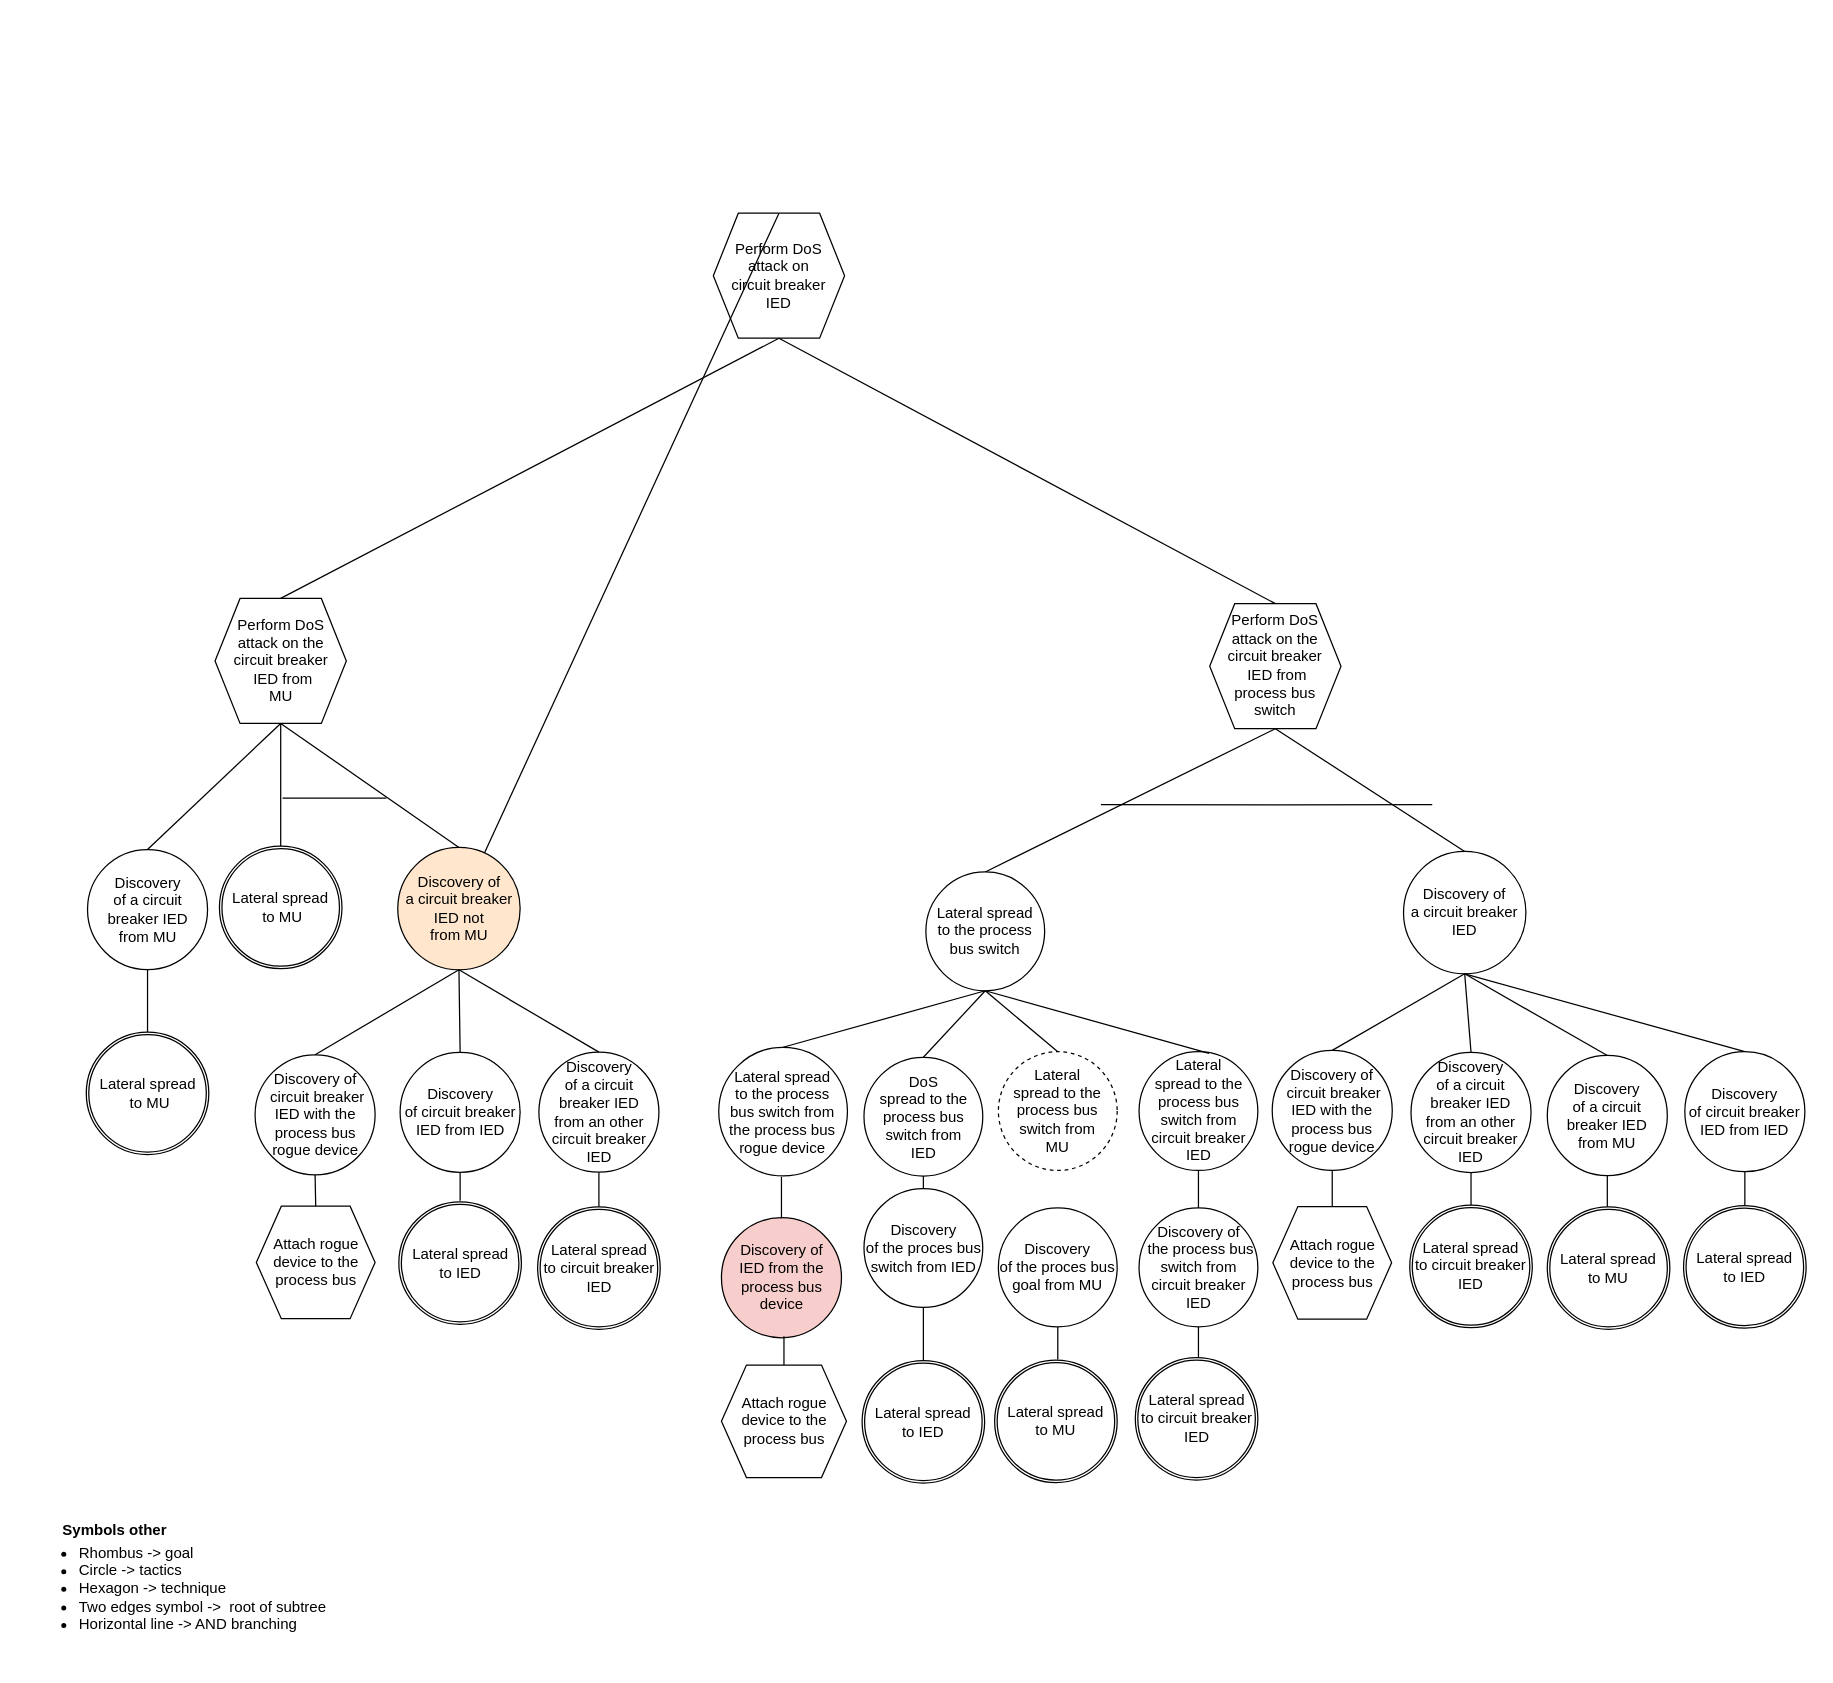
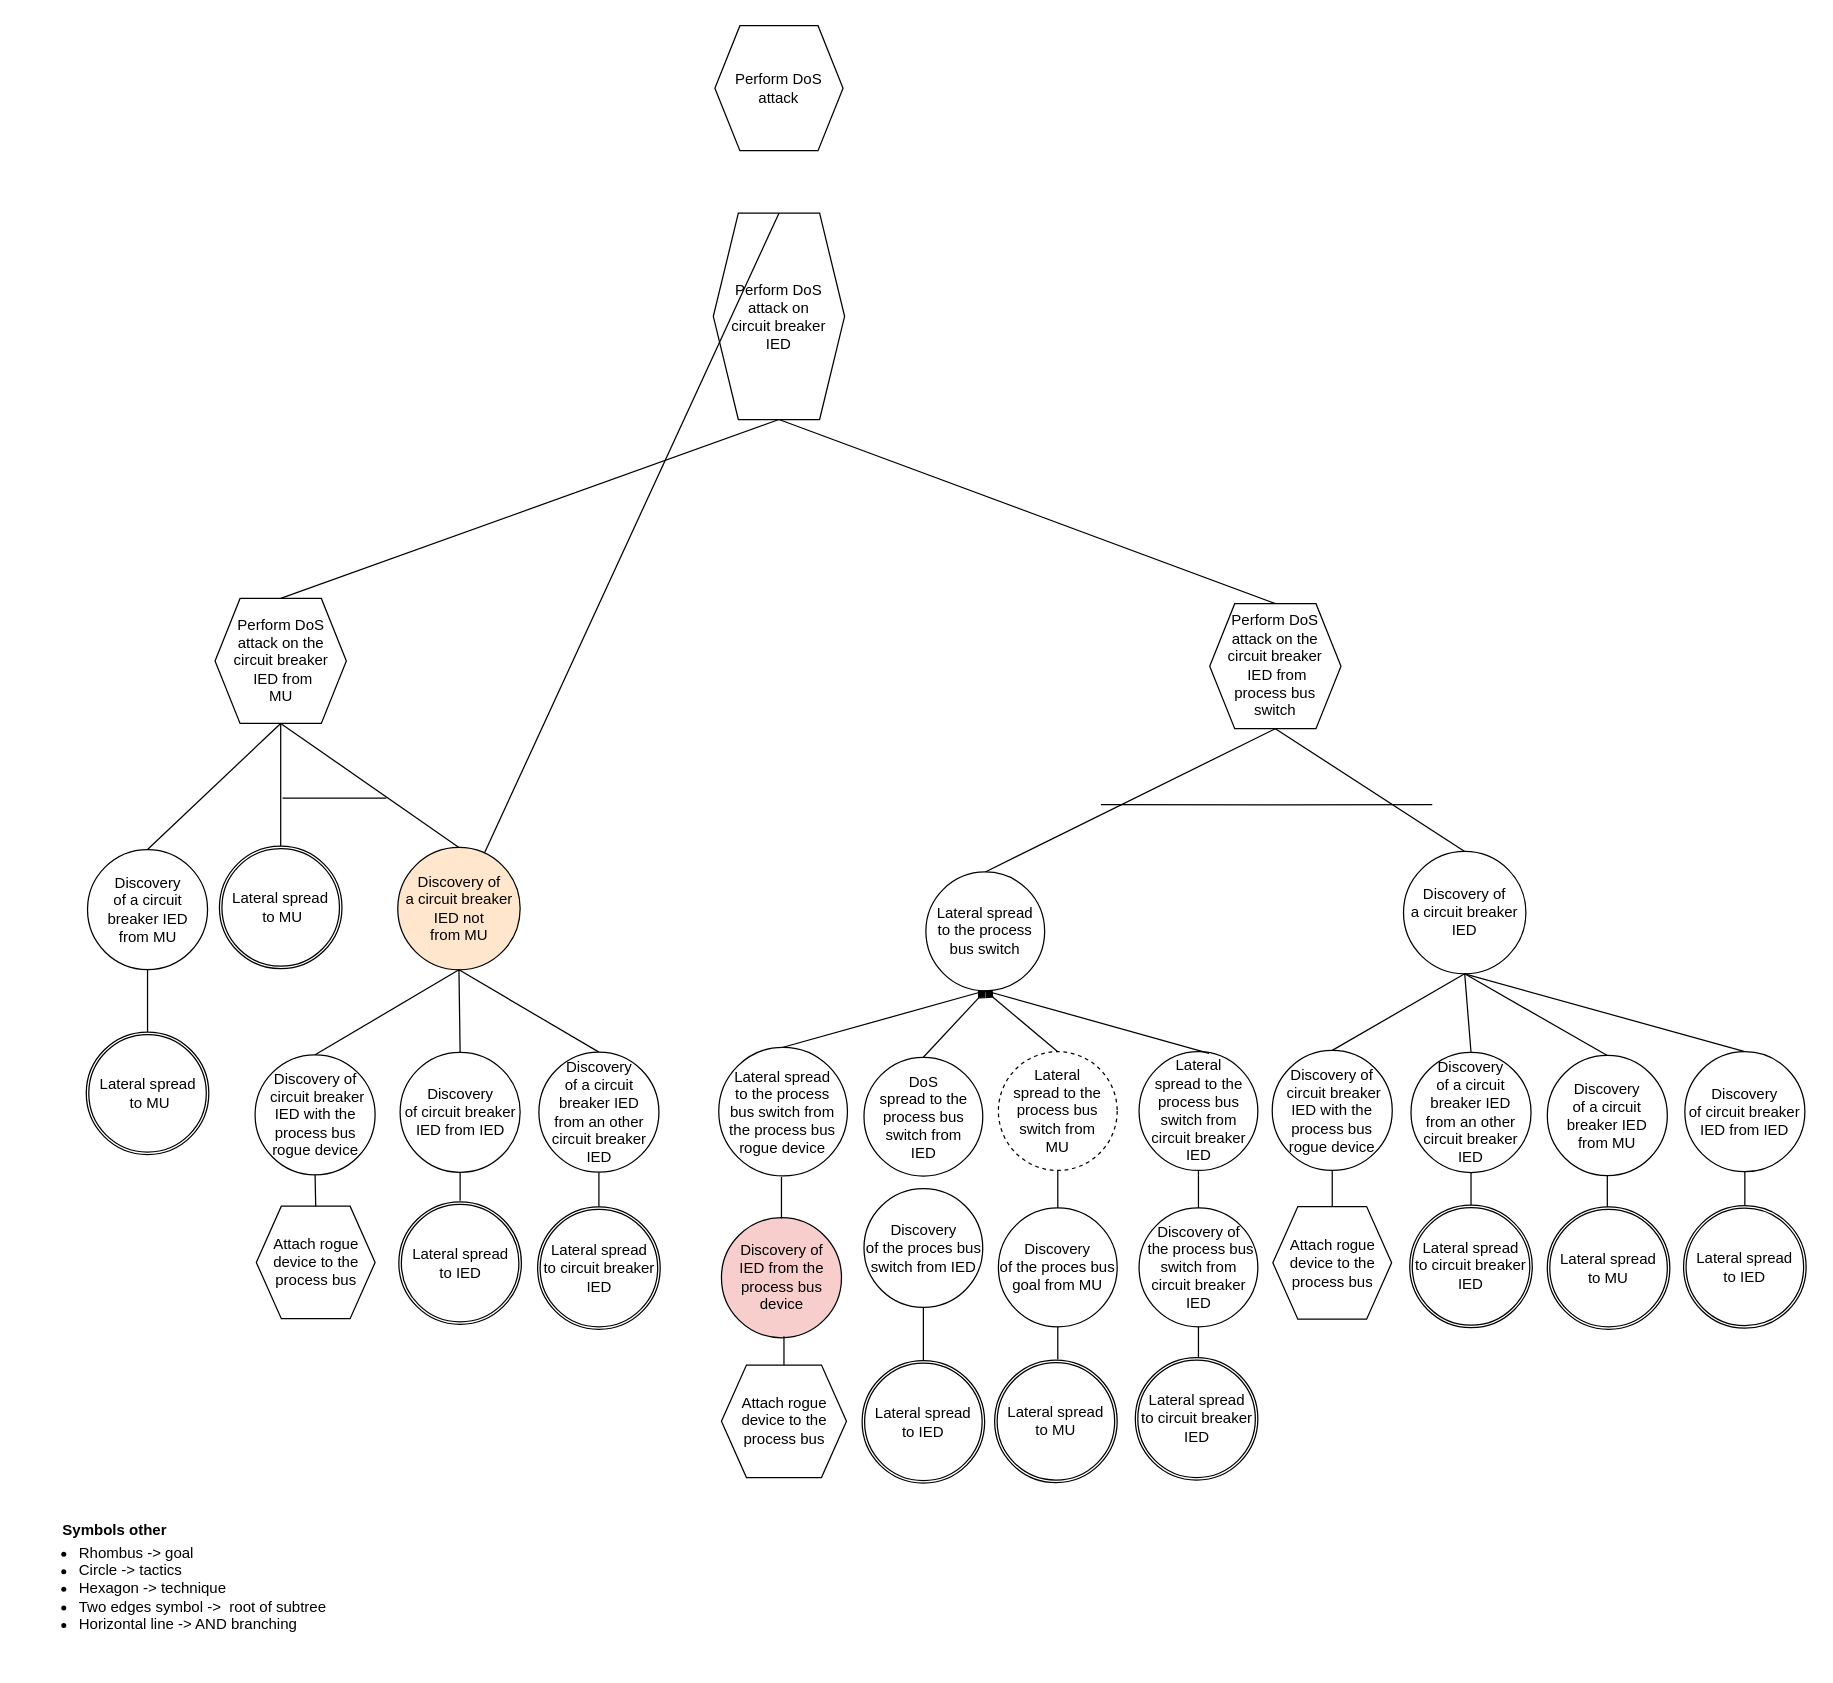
none -> (779, 88)
(779, 276) -> (779, 316)
(981, 995) -> (978, 998)
(990, 995) -> (993, 997)
(923, 1182) -> none
none -> (1058, 1189)
